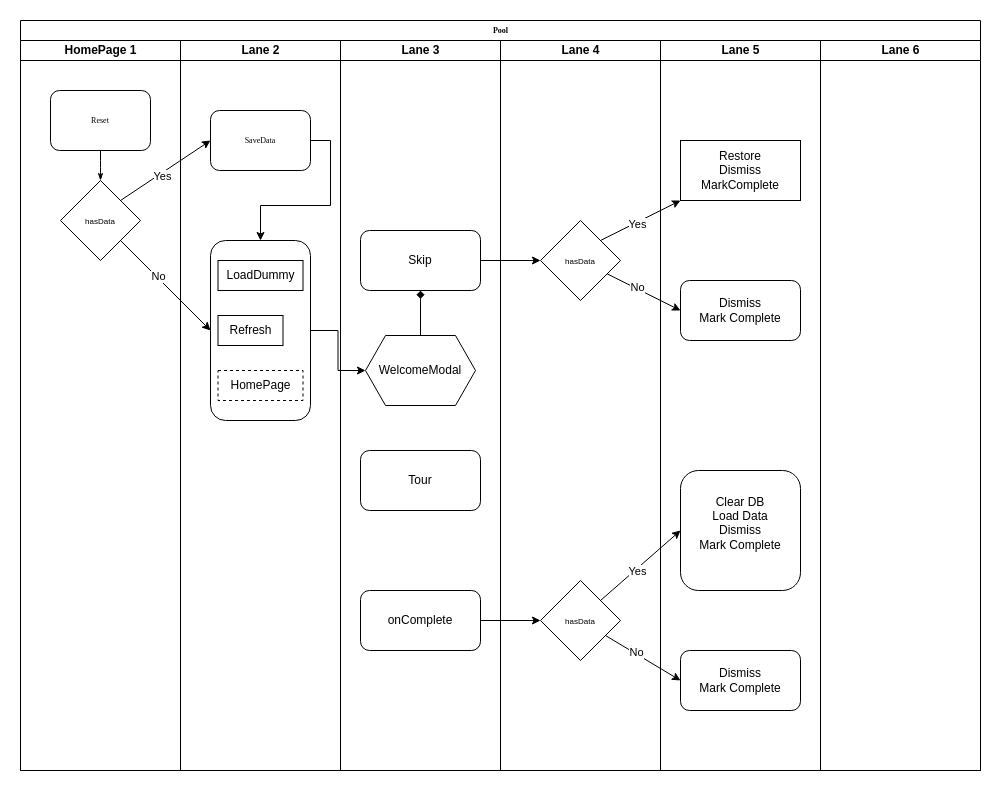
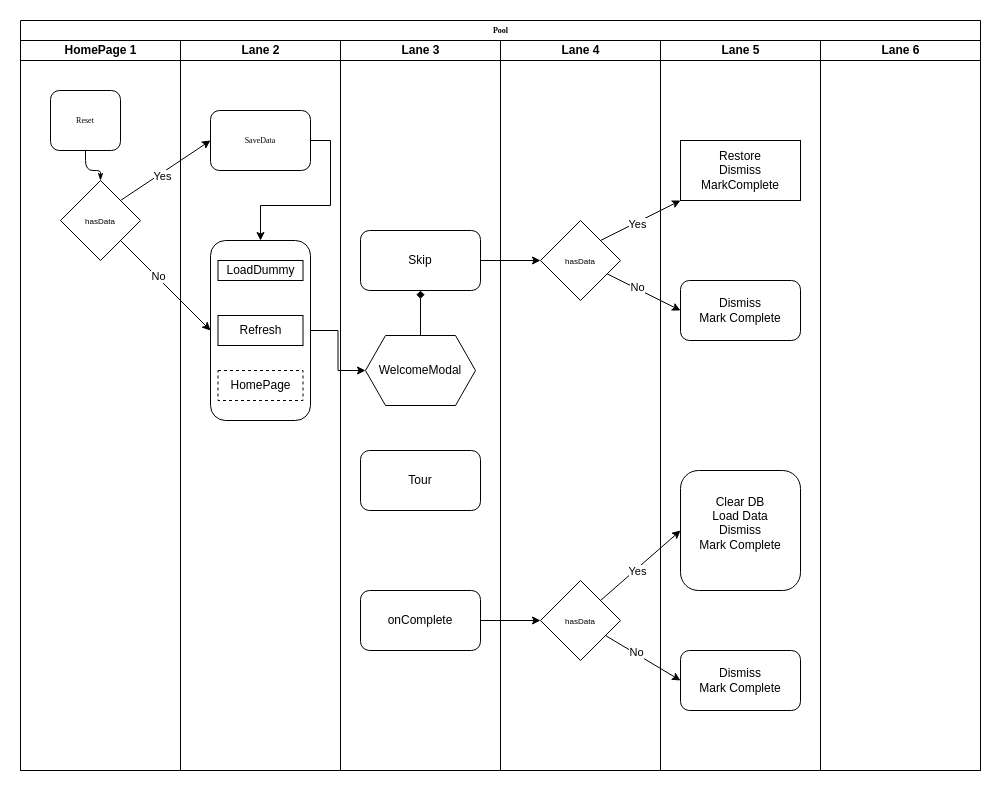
(101, 121) -> (86, 121)
(261, 276) -> (261, 271)
(251, 331) -> (261, 331)
